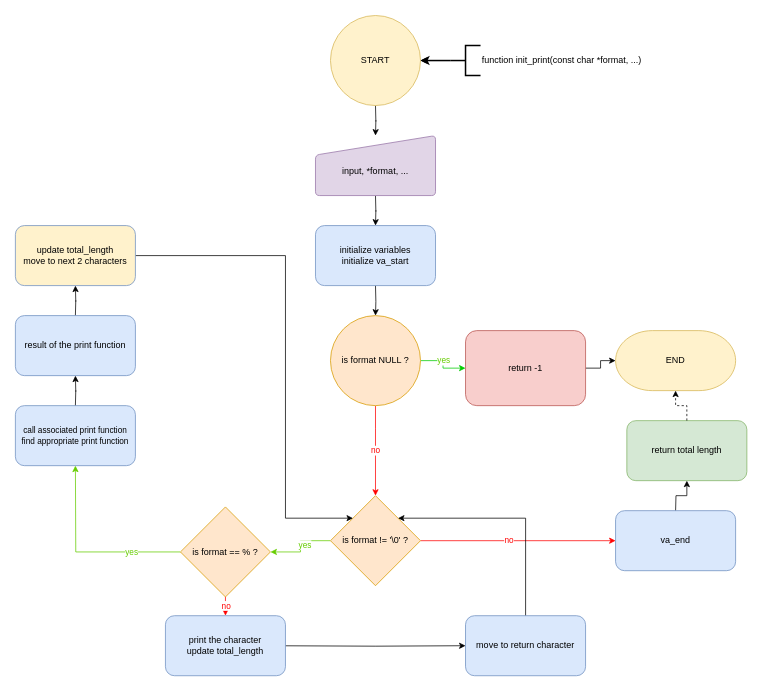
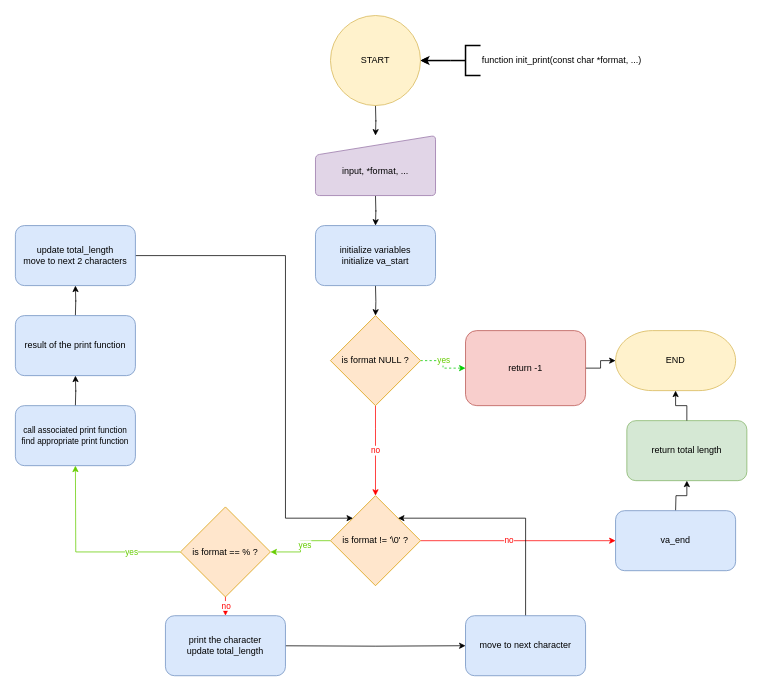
(75, 255) -> (75, 255)
(375, 360) -> (375, 360)
(449, 368) -> (449, 368)
(684, 405) -> (684, 405)
(525, 645) -> (525, 645)
